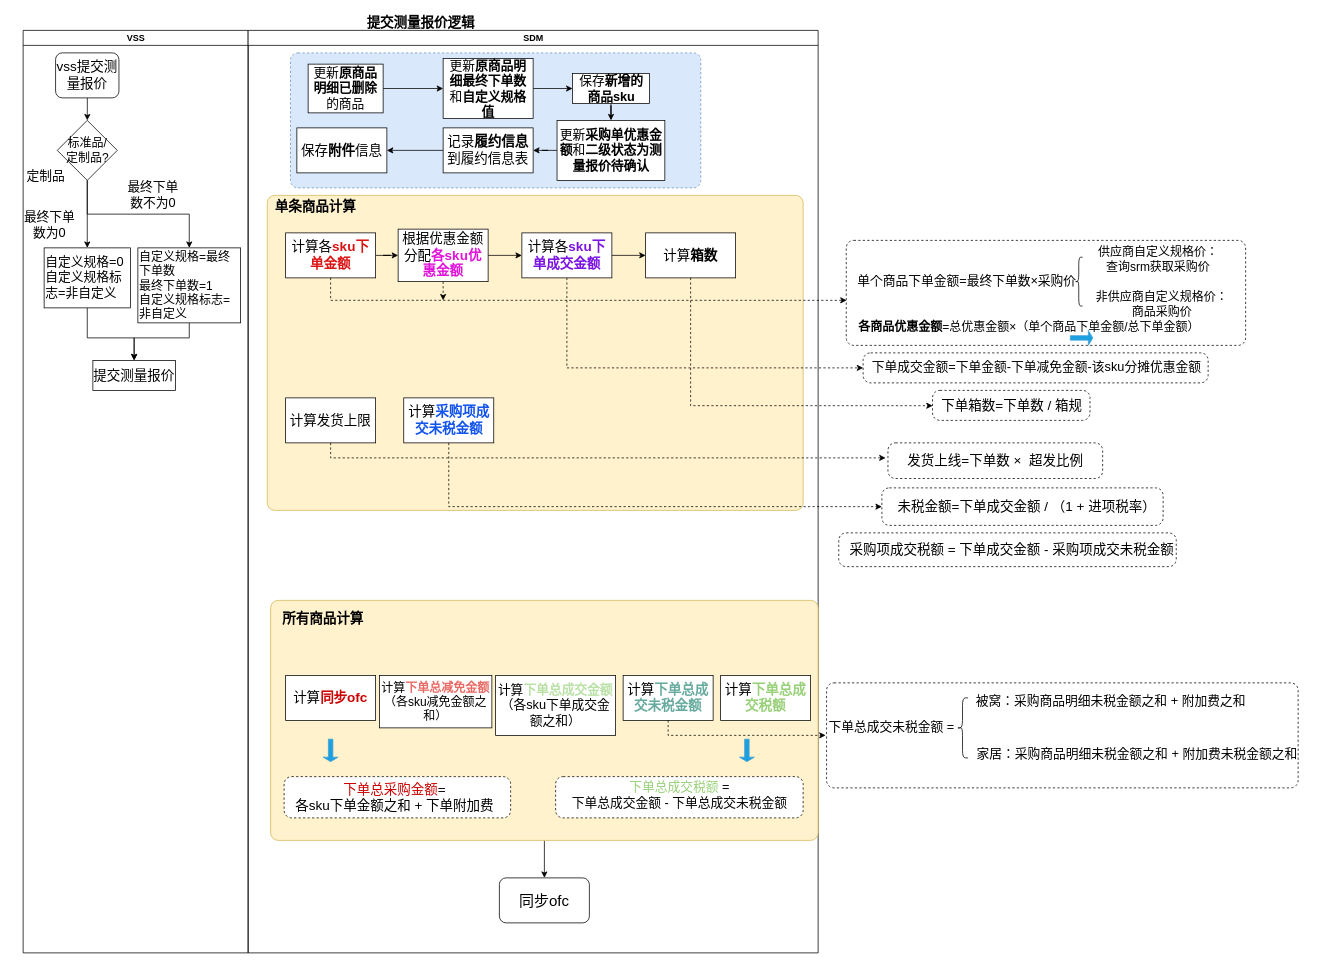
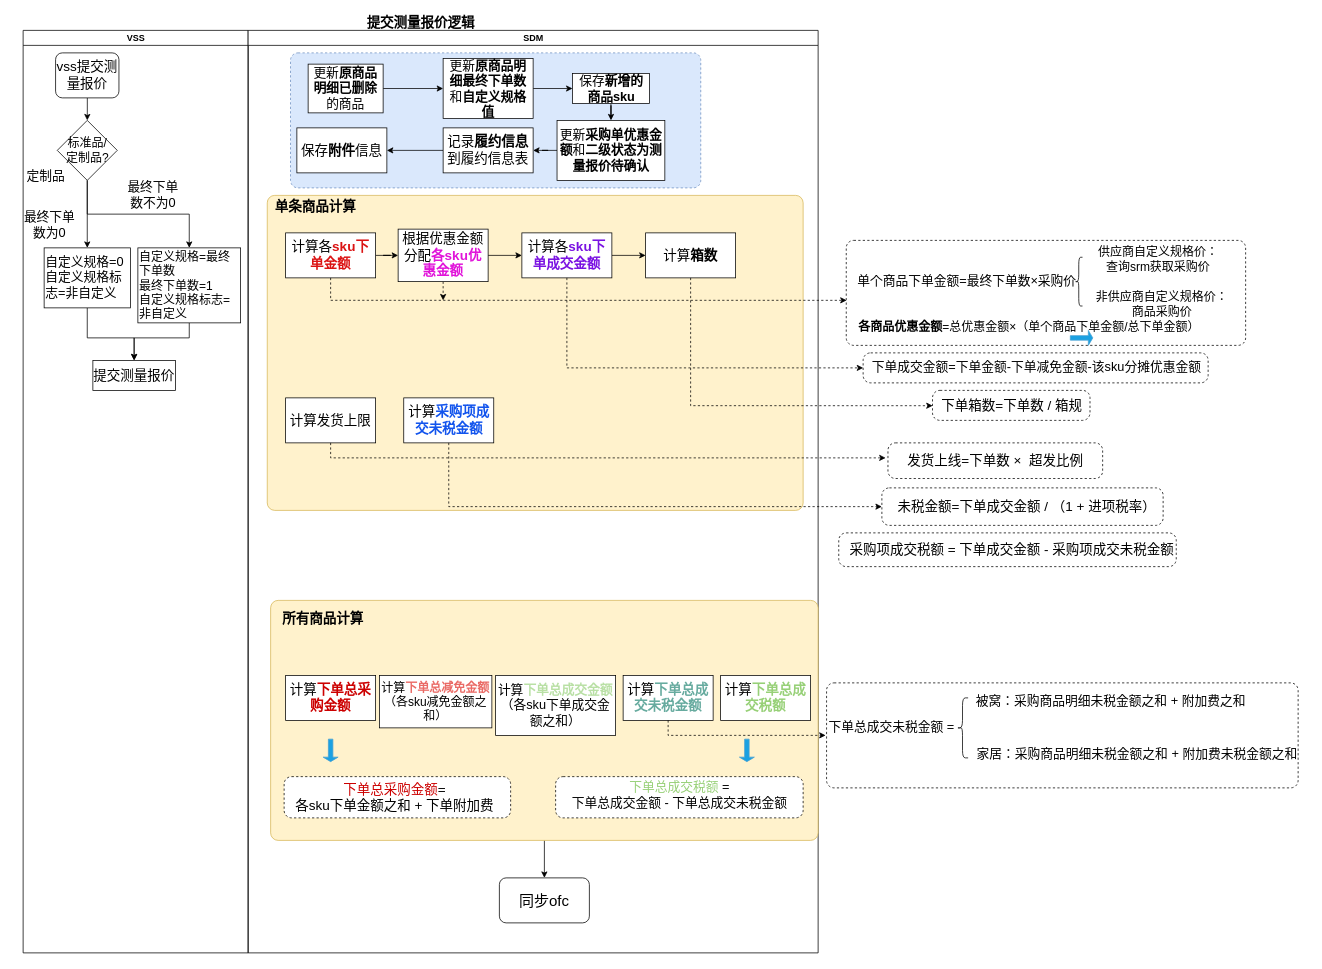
(330, 698) -> (330, 698)
